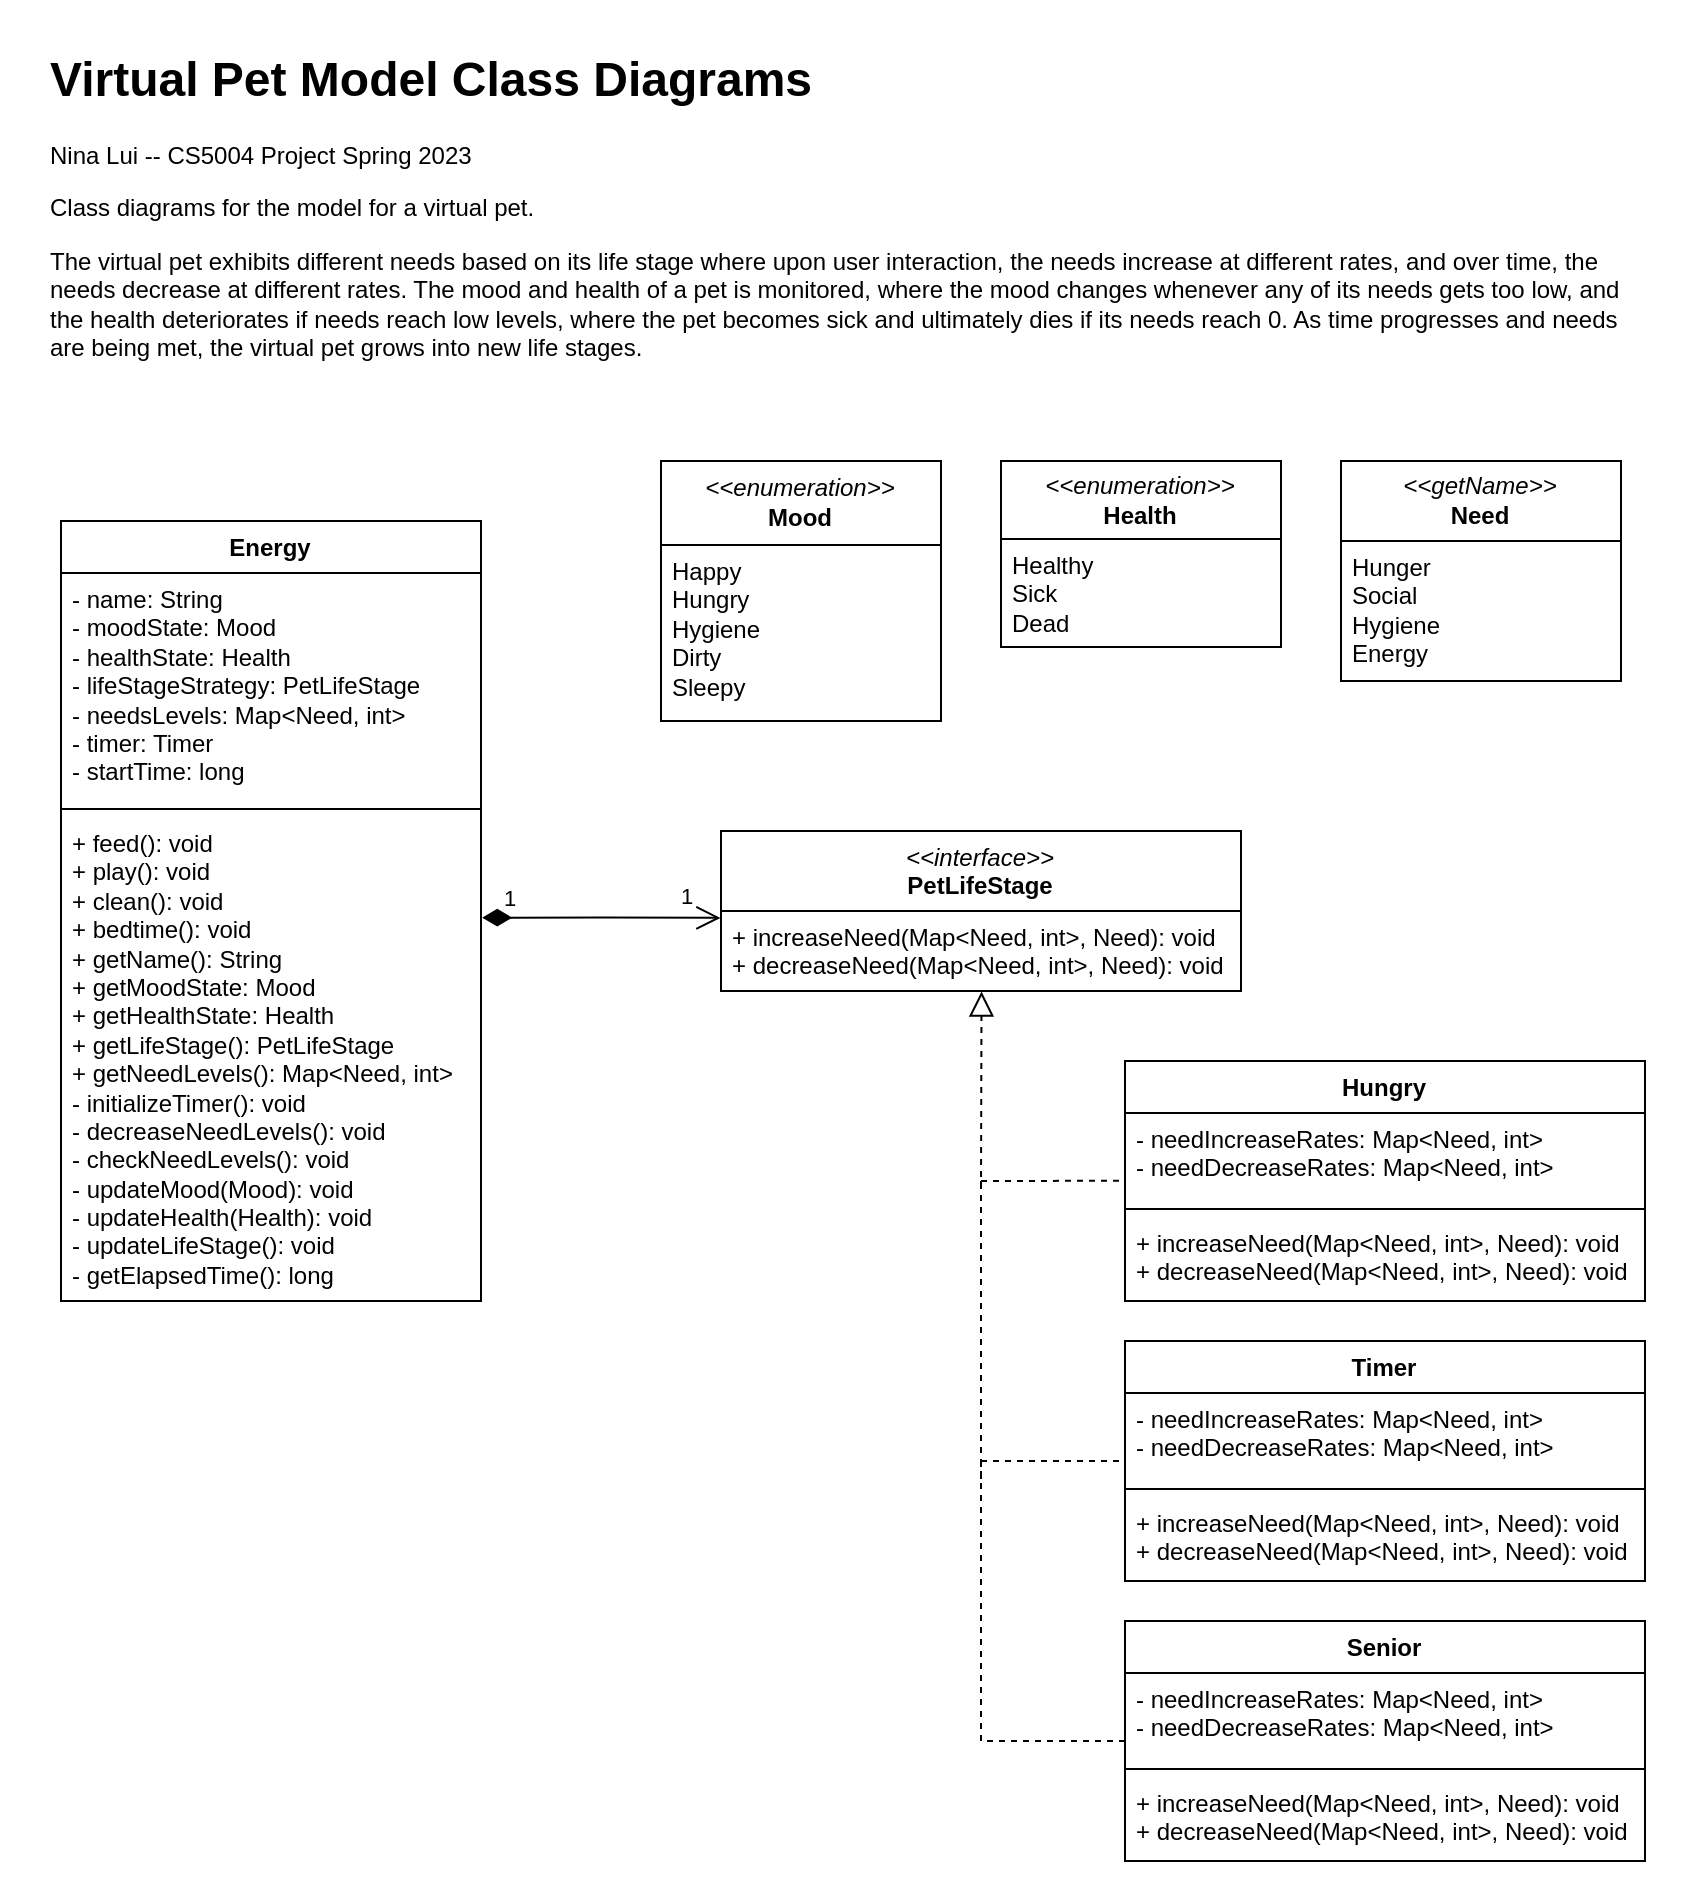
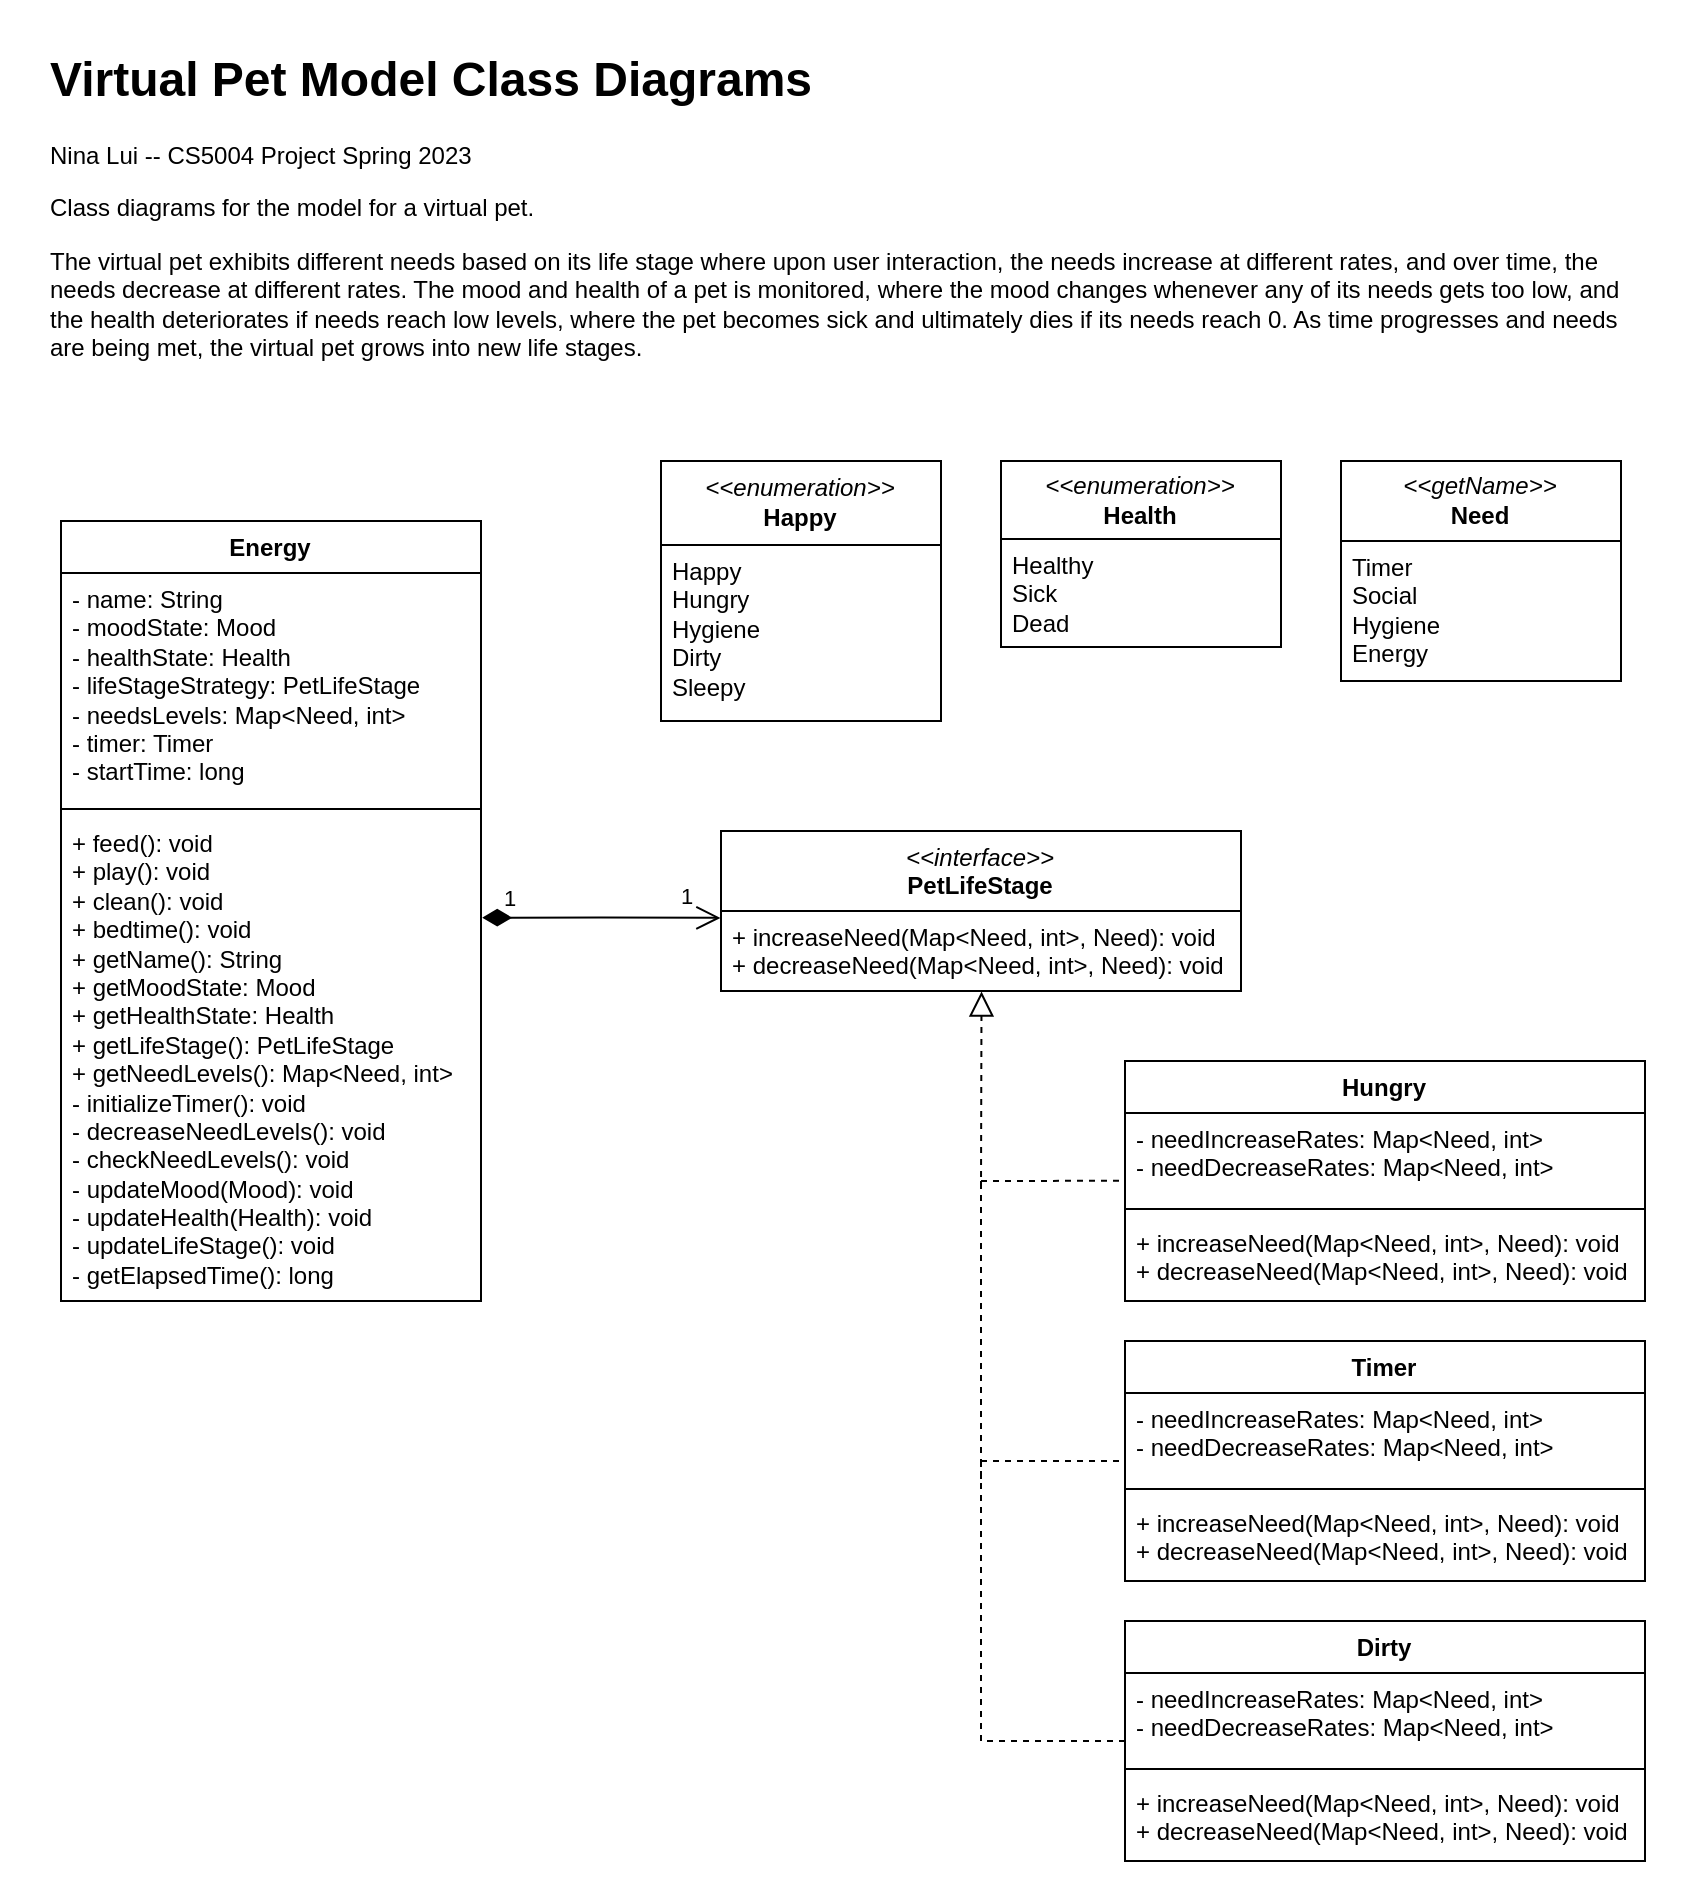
(801, 503) -> (801, 503)
(1397, 613) -> (1397, 613)
(1385, 1649) -> (1385, 1649)
